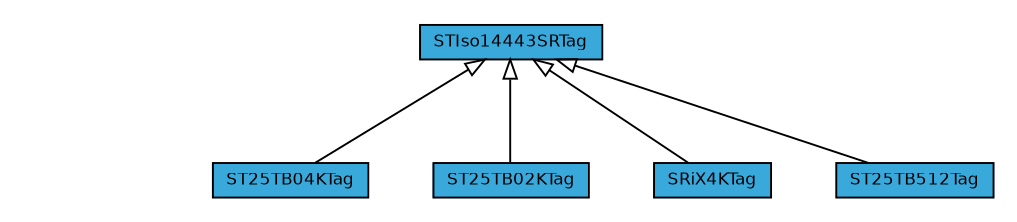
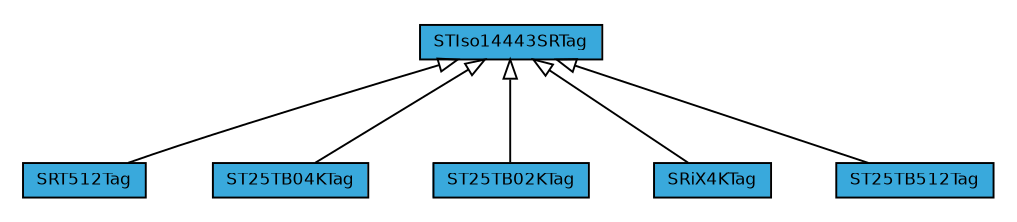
none -> (84, 180)
